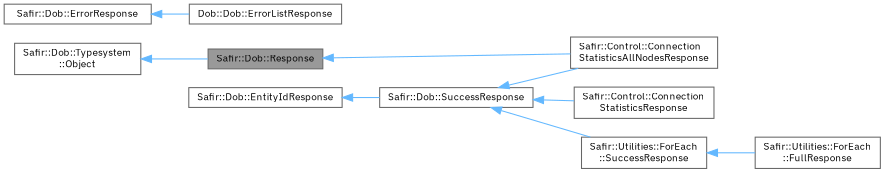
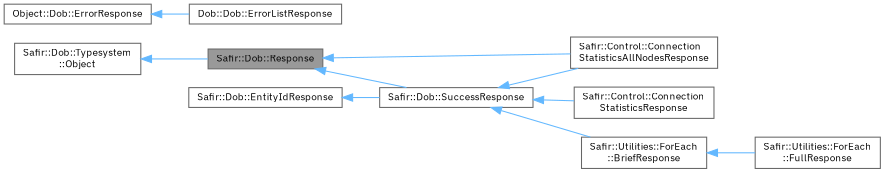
(78, 14) -> (78, 14)
none -> (366, 79)
(644, 153) -> (644, 153)
